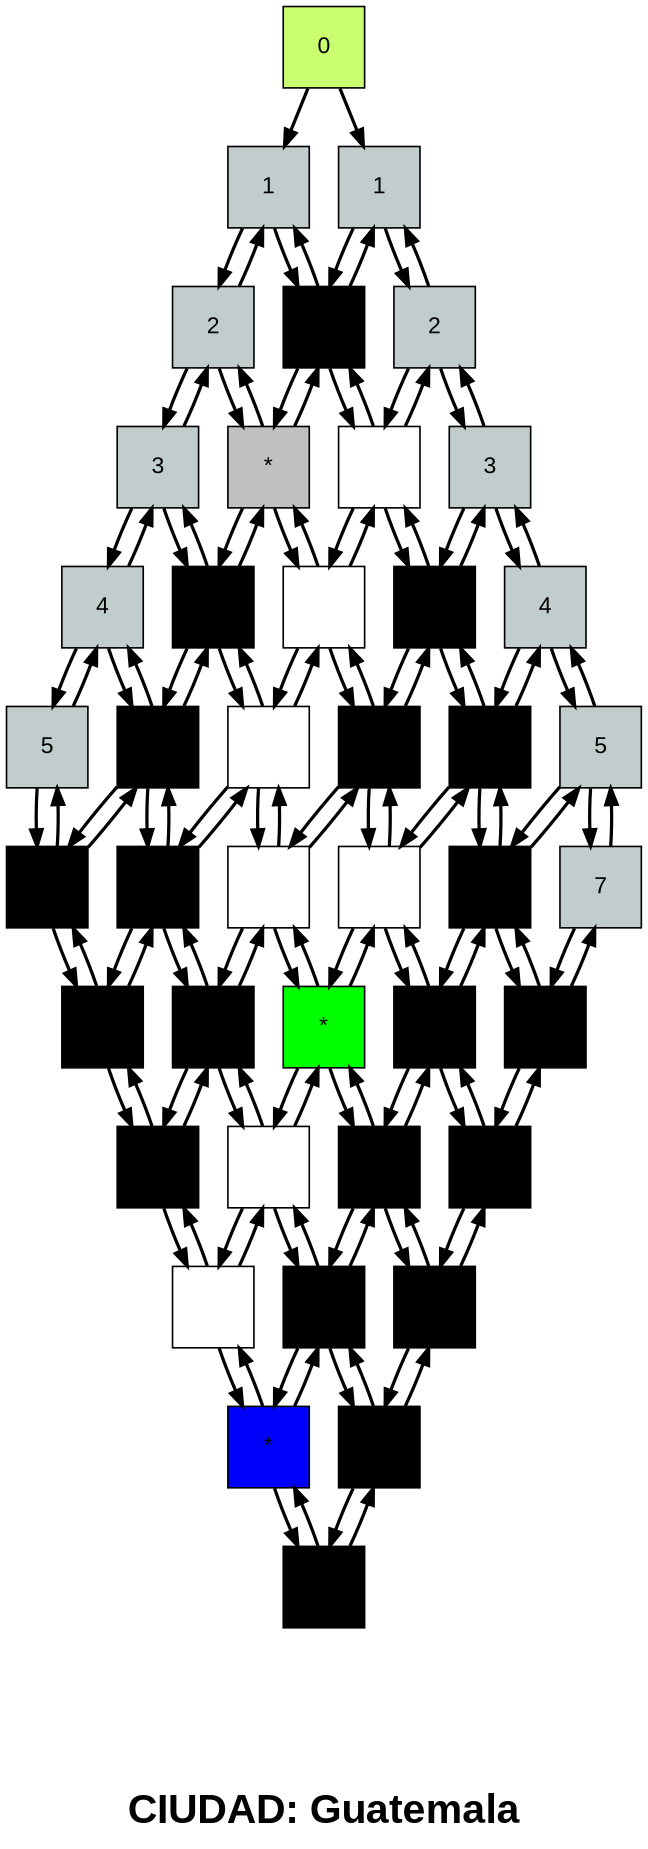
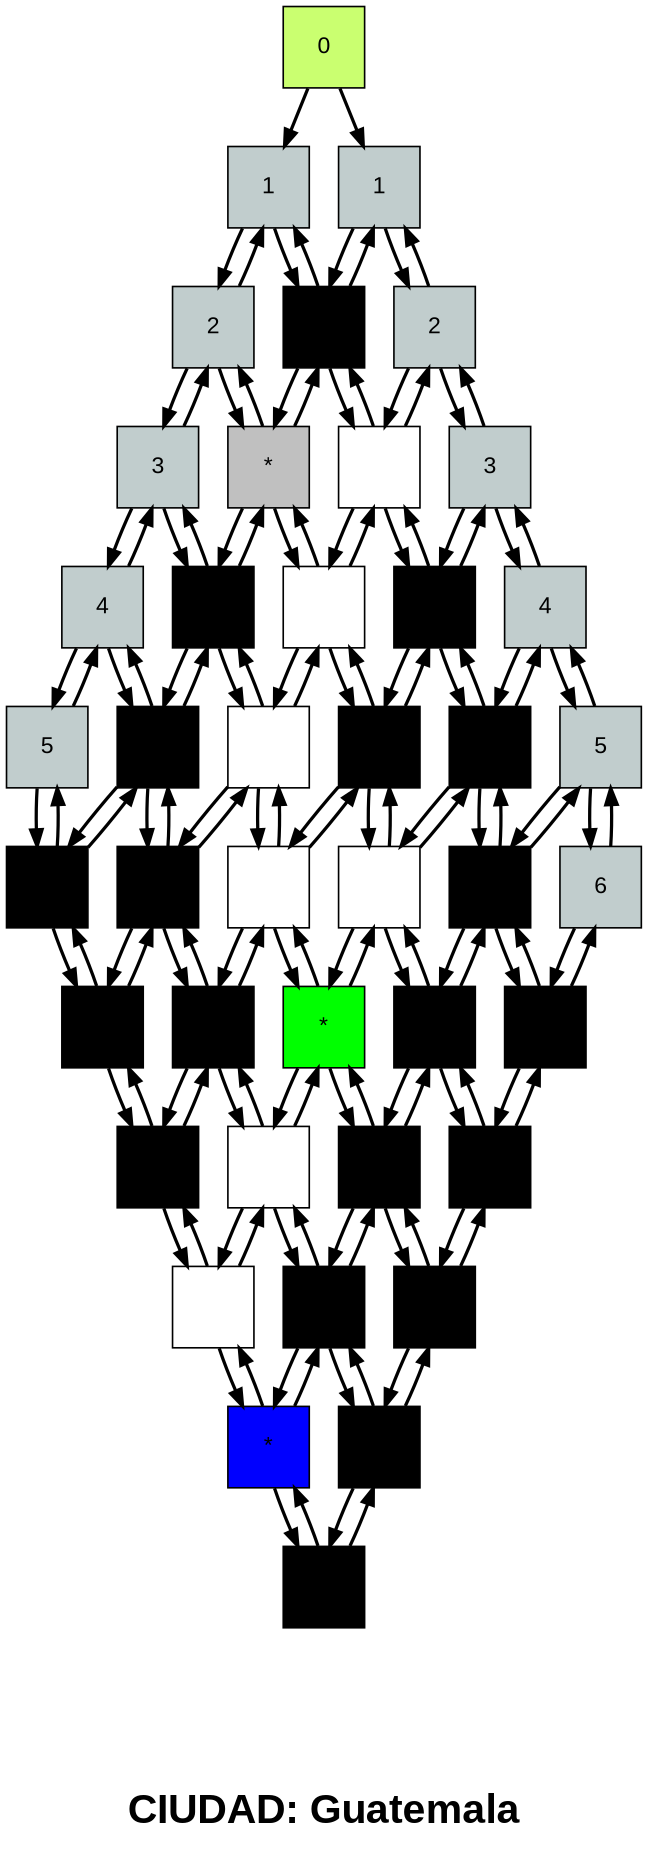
(601, 887) -> (601, 887)
